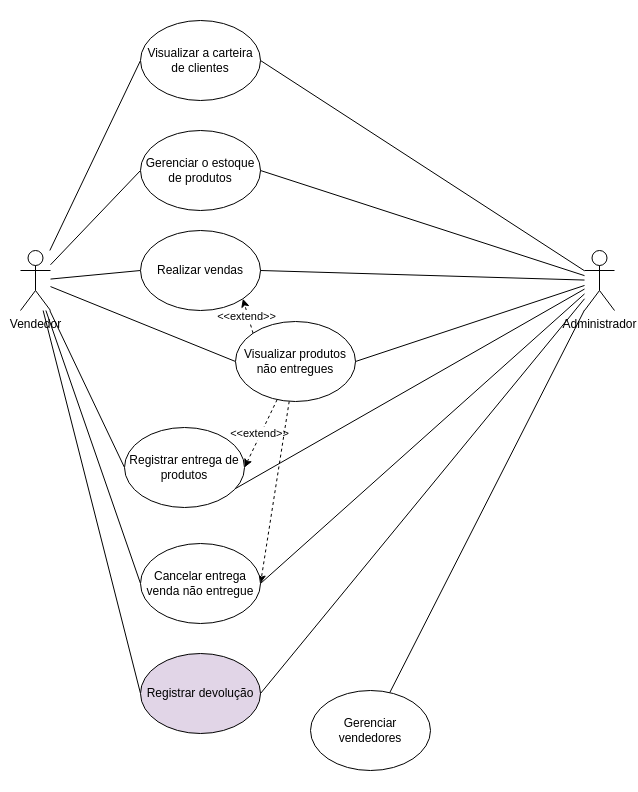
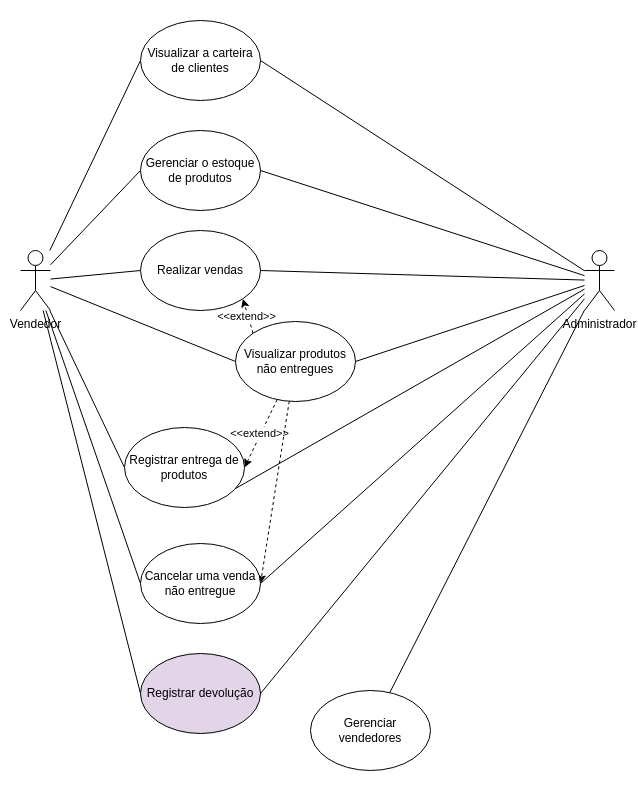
(201, 584) -> (201, 584)
